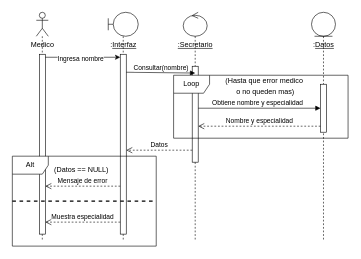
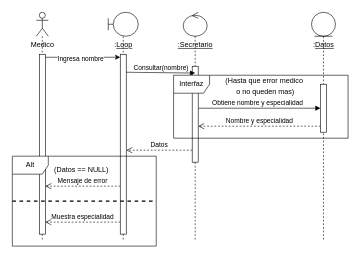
(124, 45) -> (124, 45)
(192, 84) -> (192, 84)
